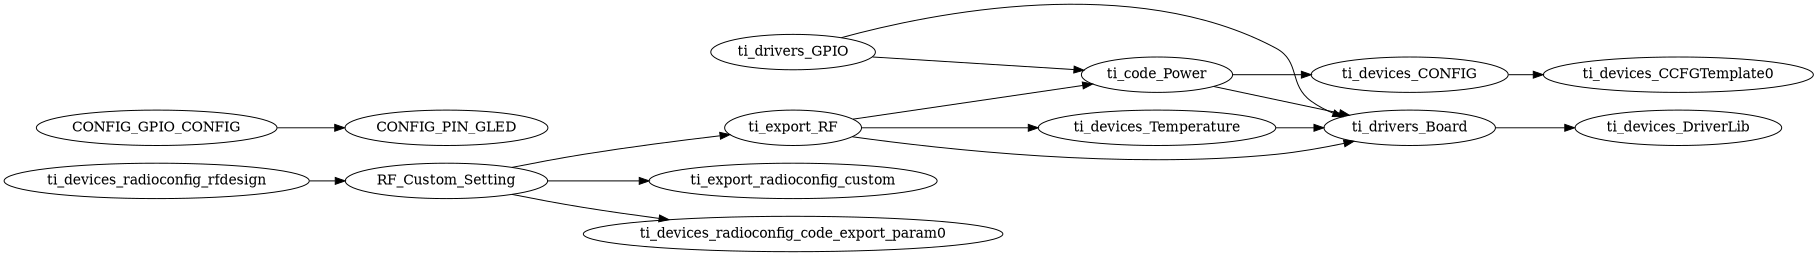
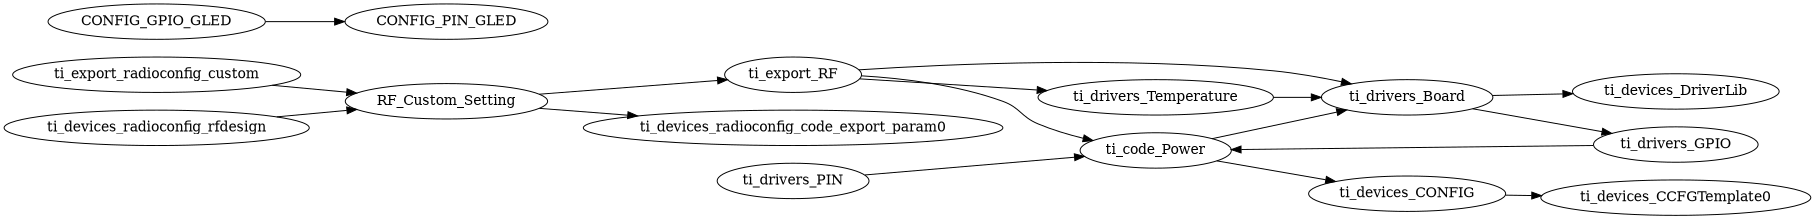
(1106, 5) -> (1537, 120)
(157, 128) -> (157, 22)
(1157, 128) -> (1156, 97)
(593, 181) -> (309, 89)
none -> (793, 181)
